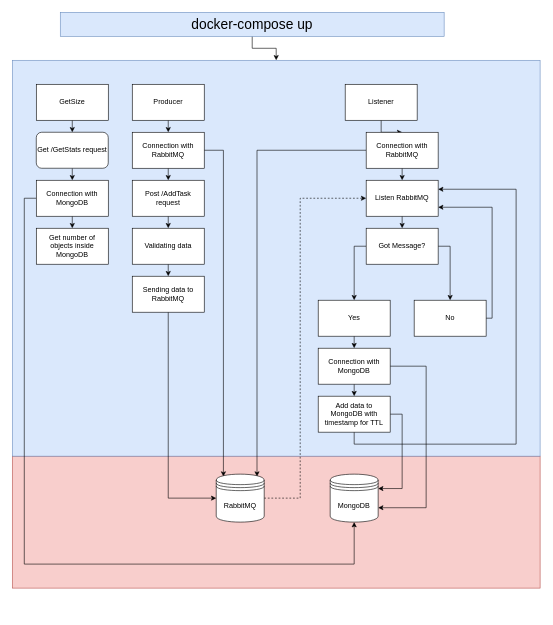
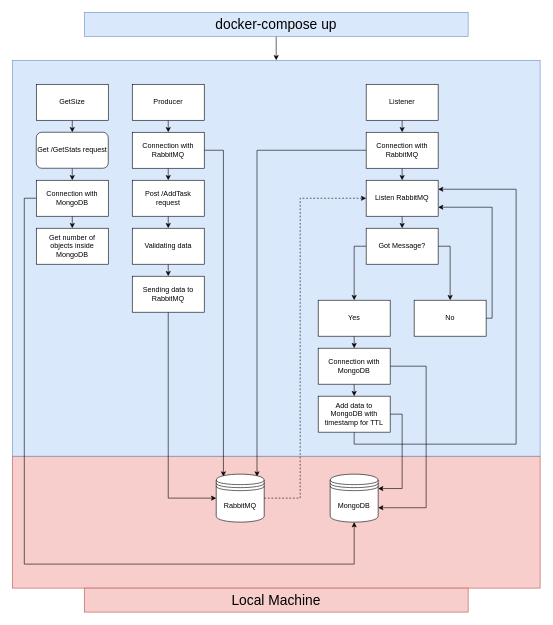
(252, 24) -> (276, 24)
(381, 102) -> (402, 102)
none -> (276, 600)
